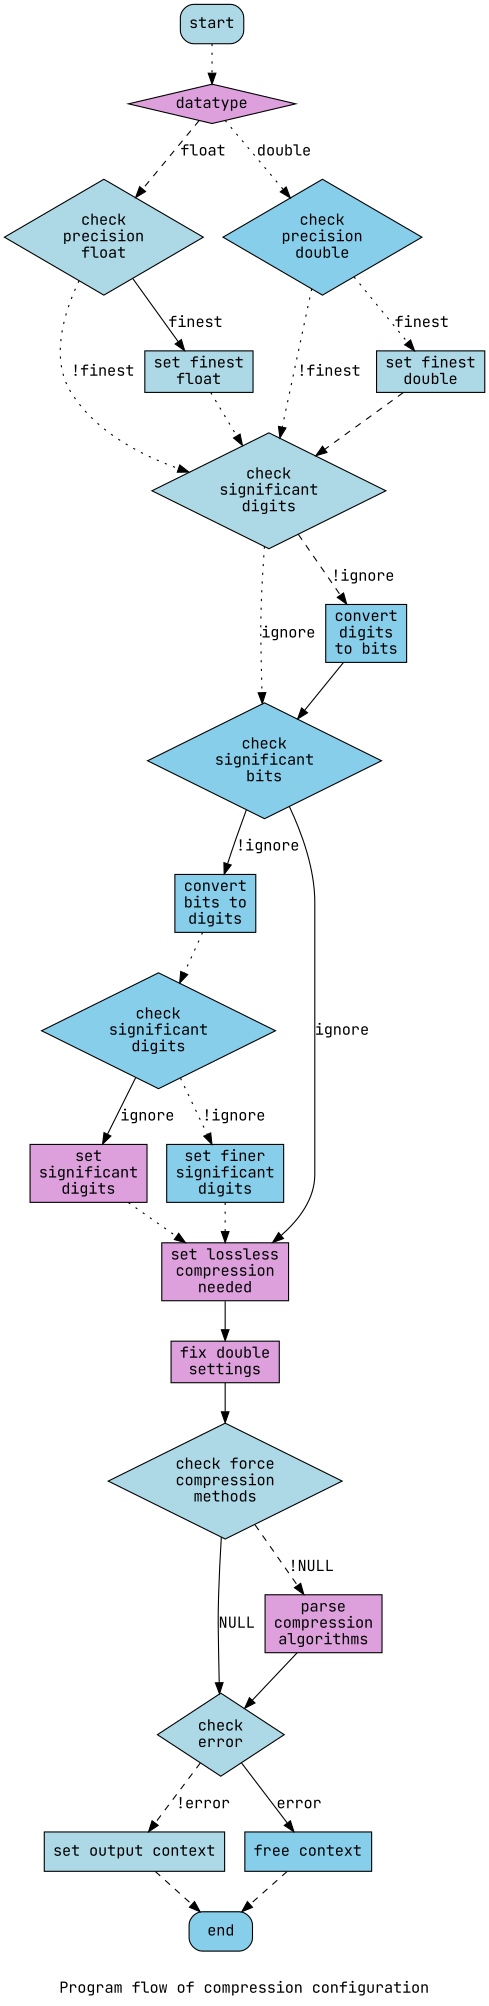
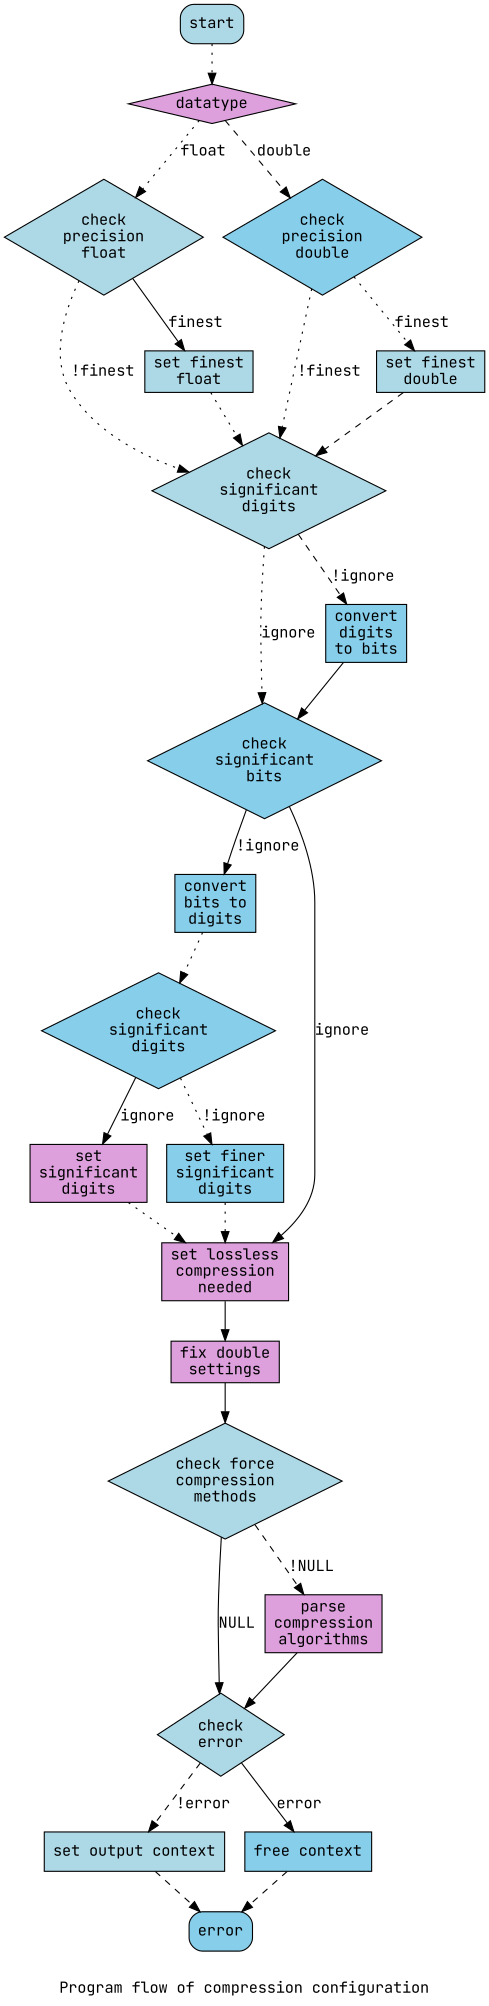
(171, 155) -> (171, 155)
(254, 155) -> (254, 155)
(221, 1931) -> (221, 1931)
